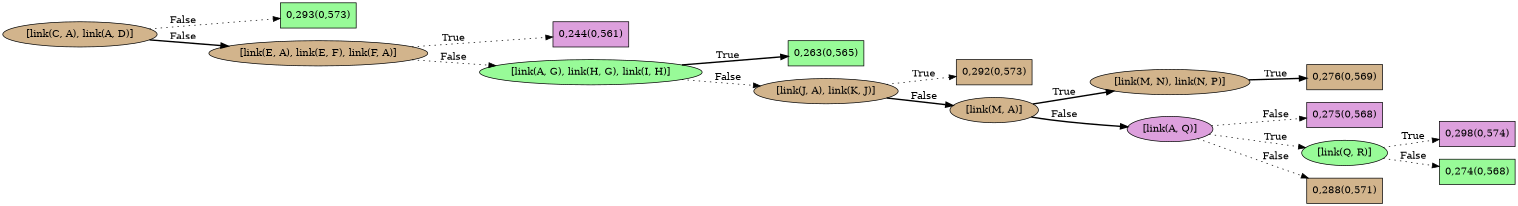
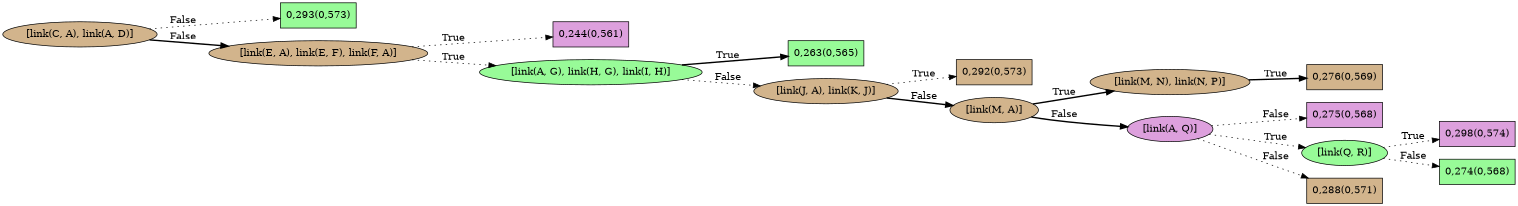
(454, 57) -> (454, 57)
